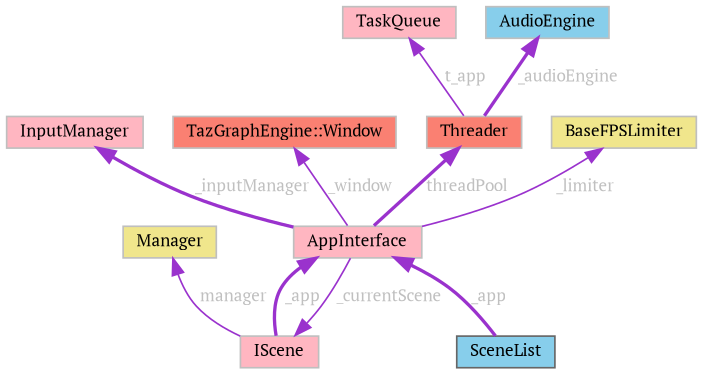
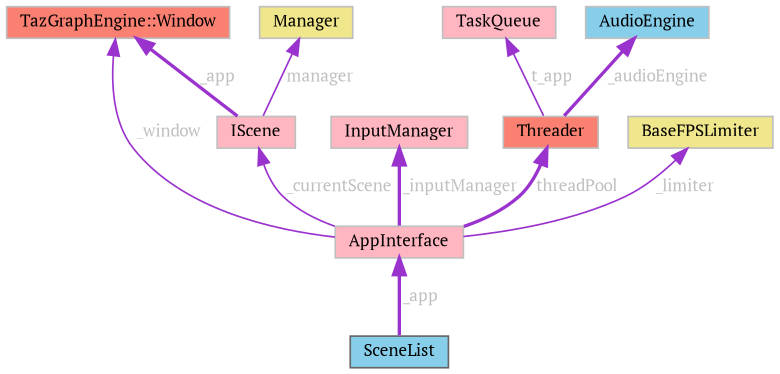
(277, 297) -> (194, 83)
